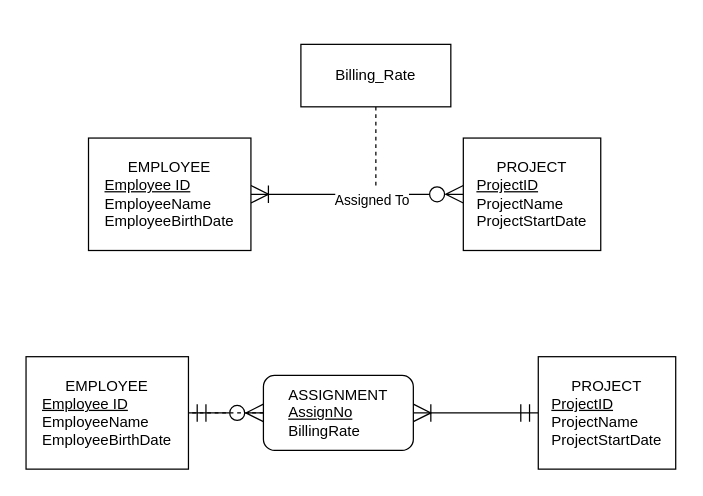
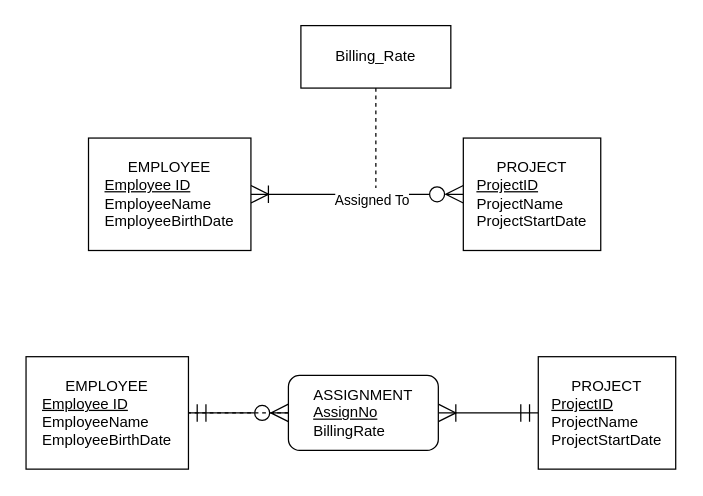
(376, 76) -> (376, 57)
(338, 413) -> (363, 413)
